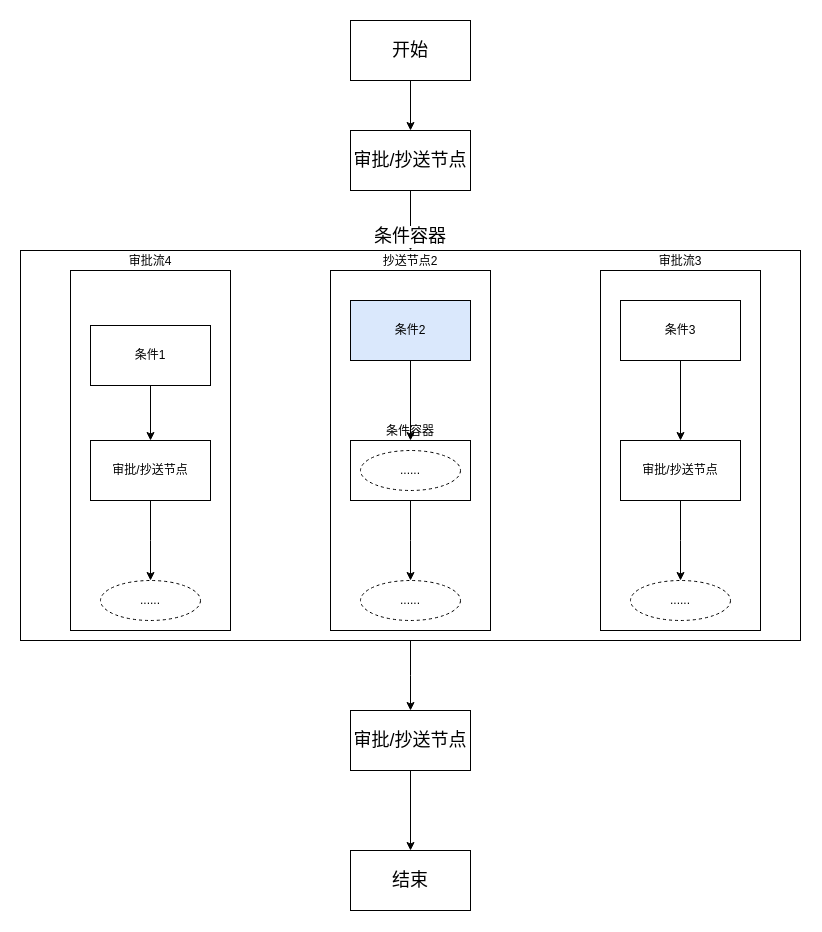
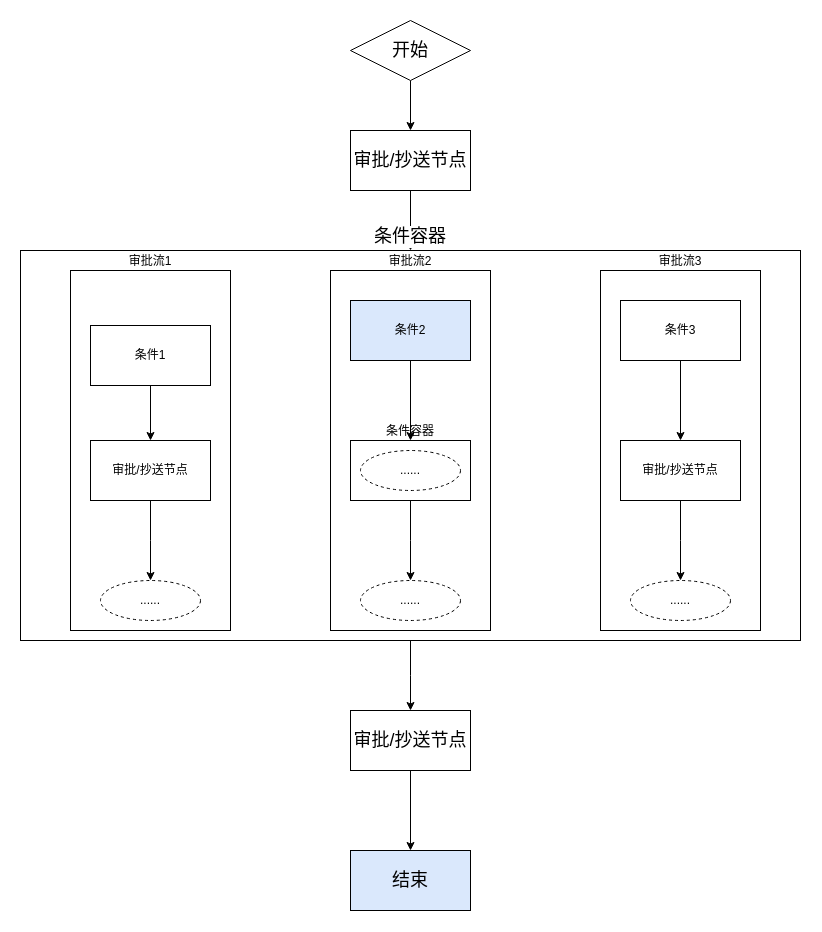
(411, 51) -> (411, 51)
(151, 260) -> (151, 260)
(411, 260) -> (411, 260)
(411, 881) -> (411, 881)
